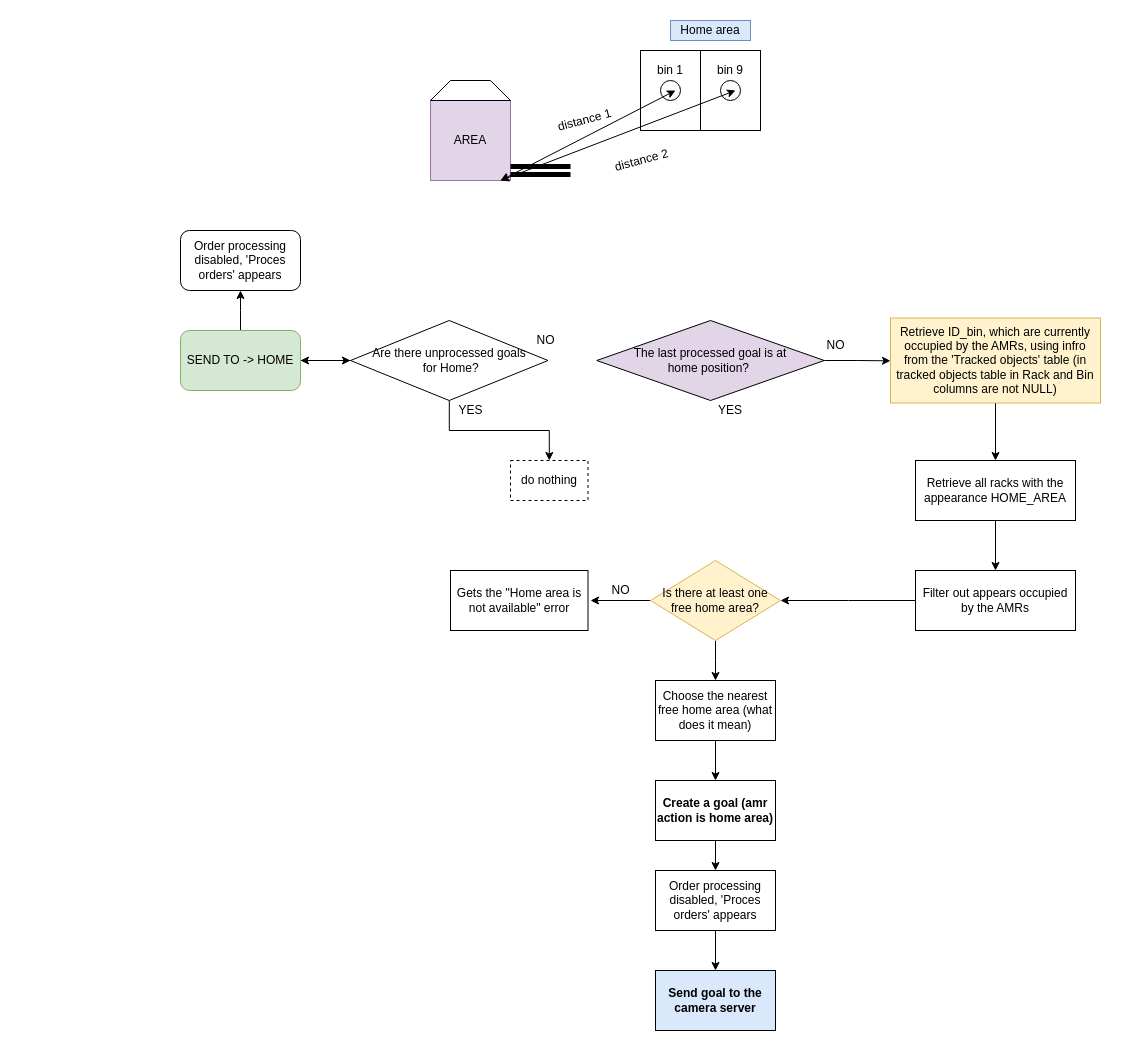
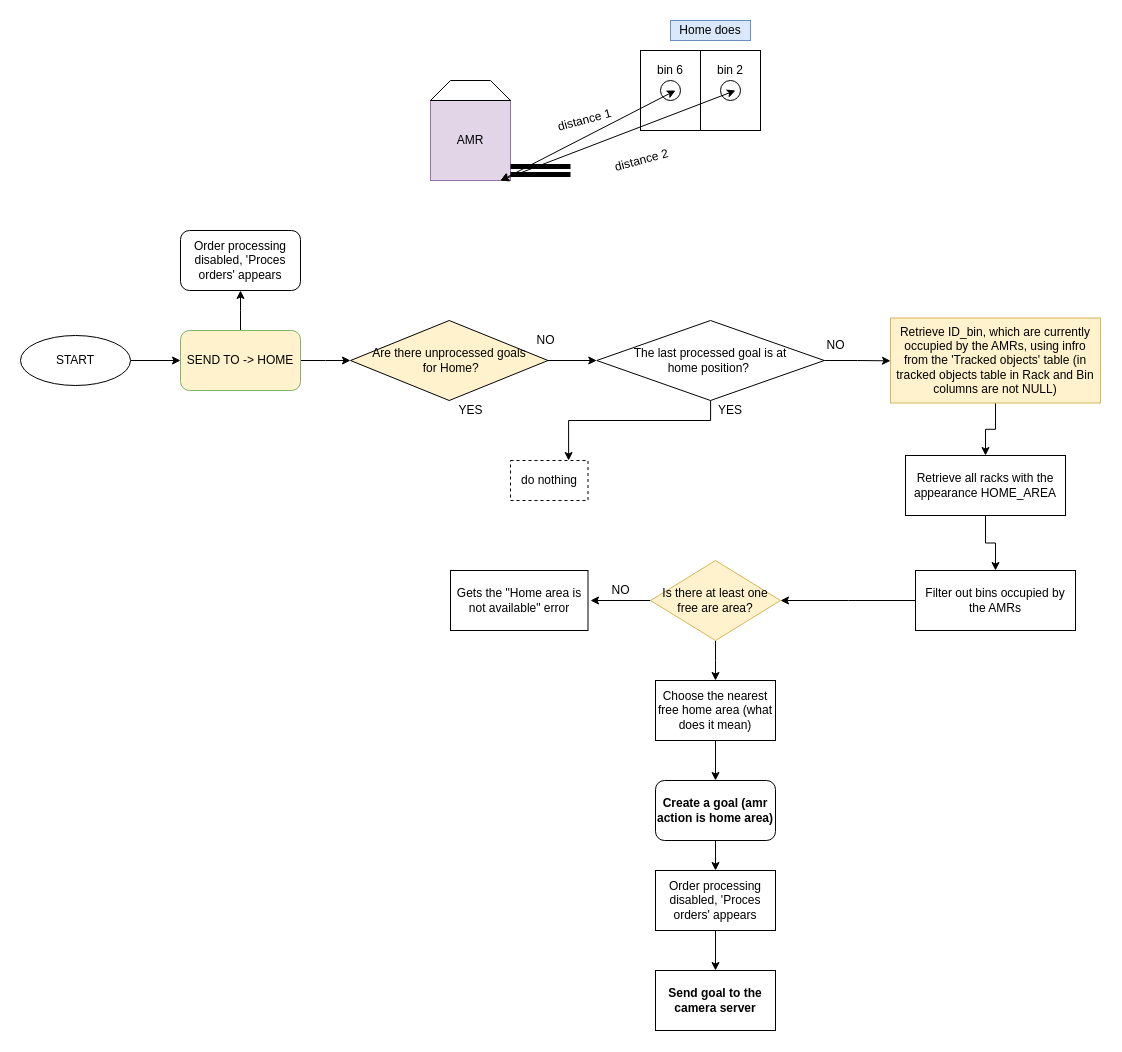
(711, 31) -> (711, 31)
(671, 71) -> (671, 71)
(731, 71) -> (731, 71)
(471, 141) -> (471, 141)
none -> (76, 361)
none -> (152, 361)
(241, 361) -> (241, 361)
(349, 361) -> (569, 361)
(449, 361) -> (449, 361)
(711, 361) -> (711, 361)
none -> (634, 421)
(496, 431) -> none
(996, 491) -> (986, 486)
(716, 601) -> (716, 601)
(996, 601) -> (996, 601)
(716, 811) -> (716, 811)
(716, 1001) -> (716, 1001)
